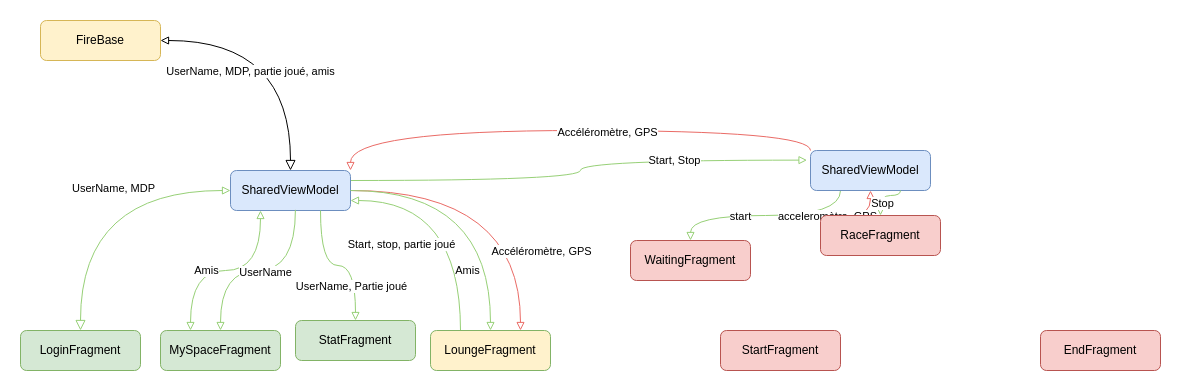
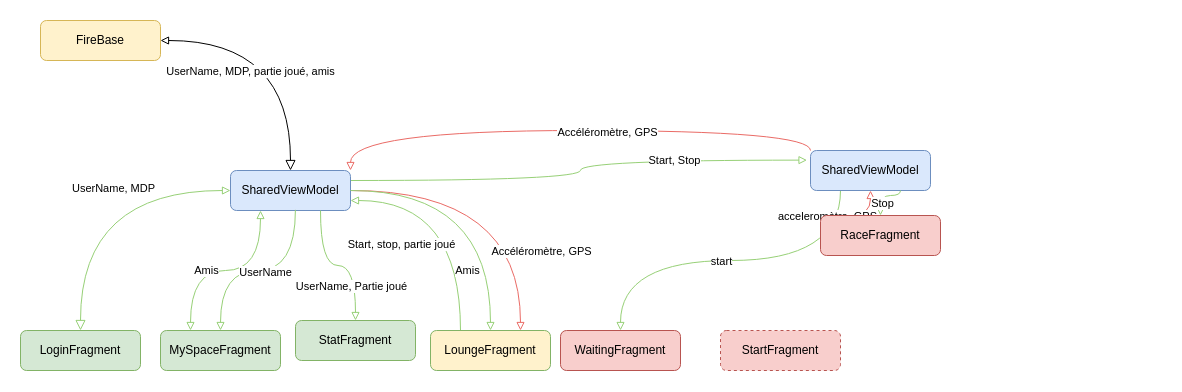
(691, 261) -> (621, 351)
(781, 351) -> (781, 351)
(1101, 351) -> none
